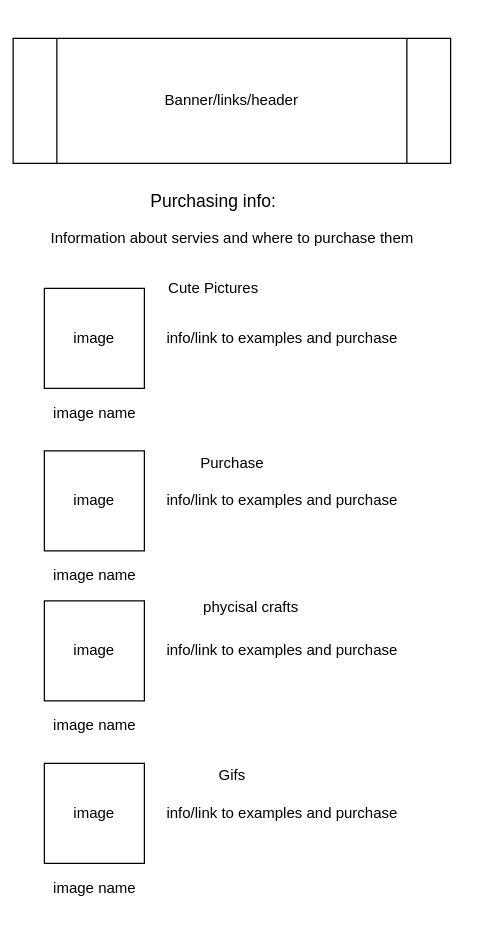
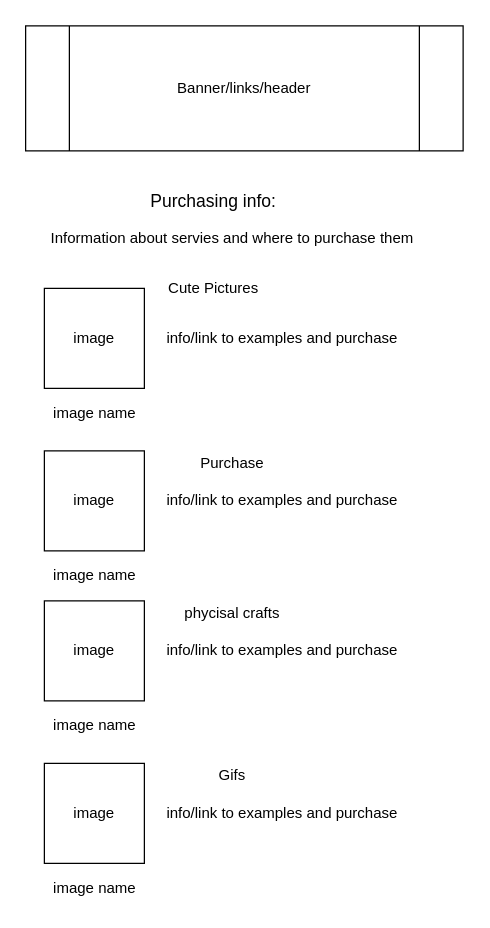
(232, 101) -> (244, 88)
(251, 607) -> (232, 613)
